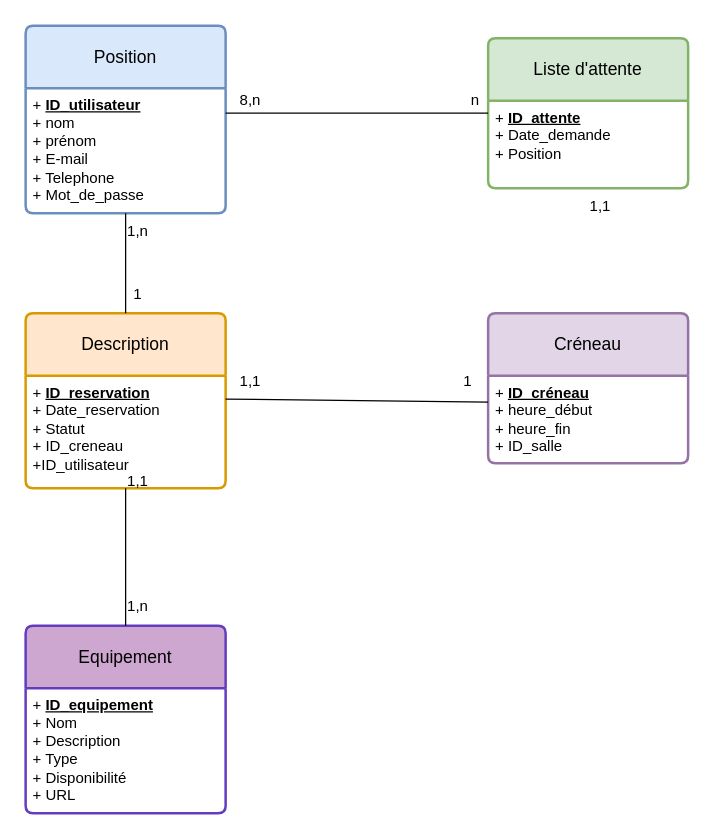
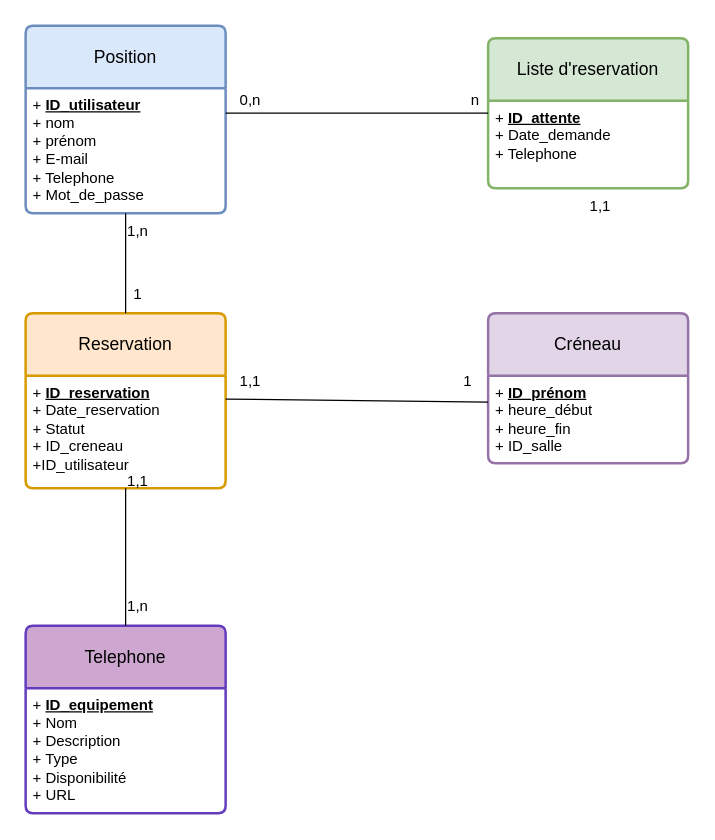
(588, 69) -> (588, 69)
(251, 101) -> (251, 101)
(552, 136) -> (552, 136)
(126, 344) -> (126, 344)
(548, 420) -> (548, 420)
(126, 657) -> (126, 657)
